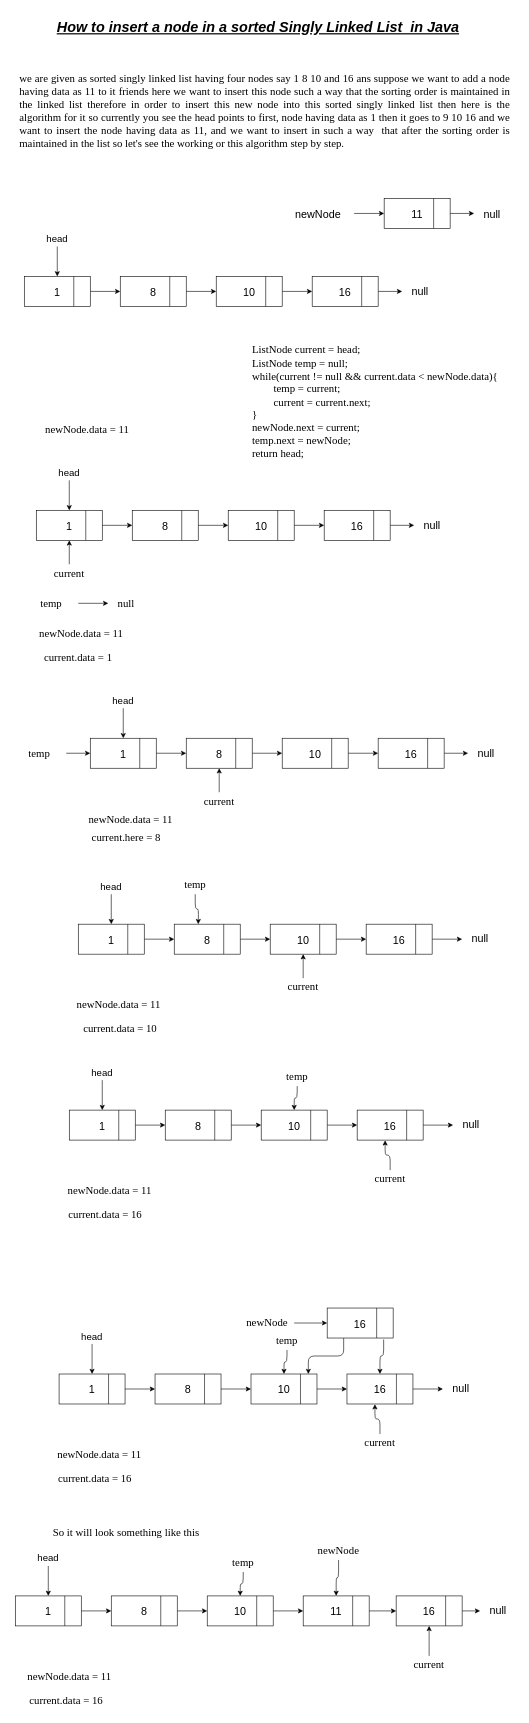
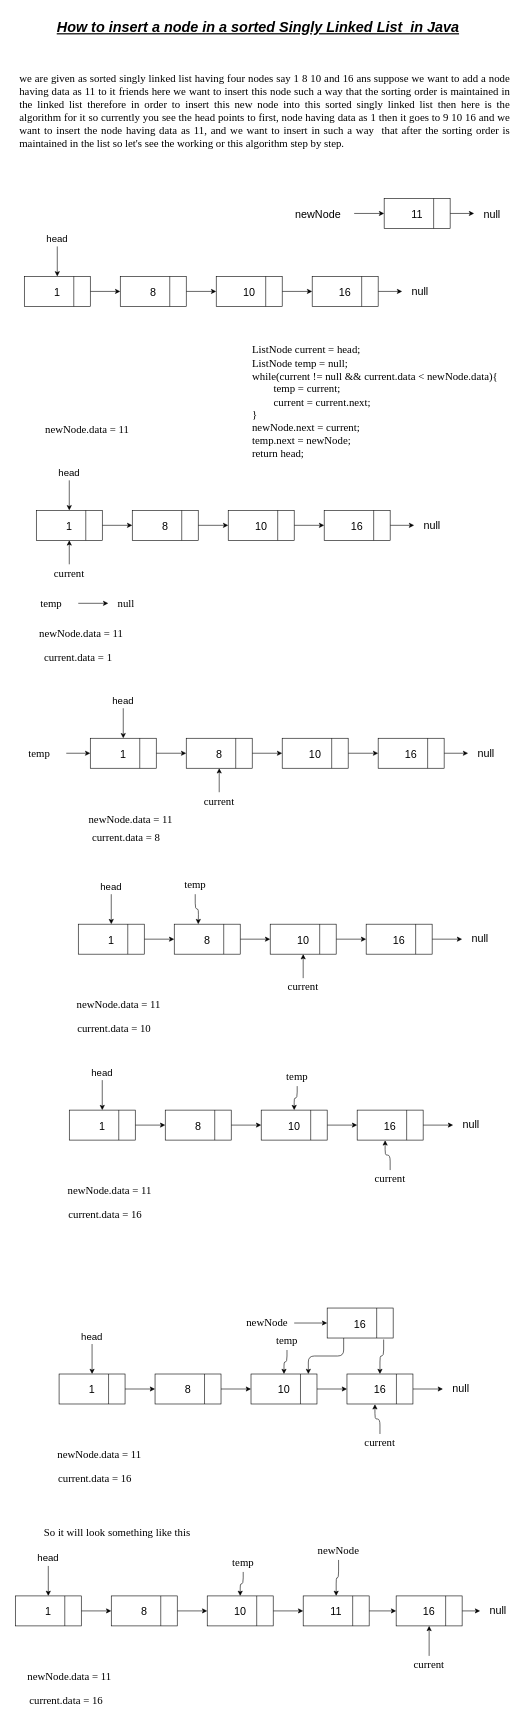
(126, 837) -> (126, 837)
(120, 1029) -> (114, 1029)
(126, 1533) -> (117, 1533)
